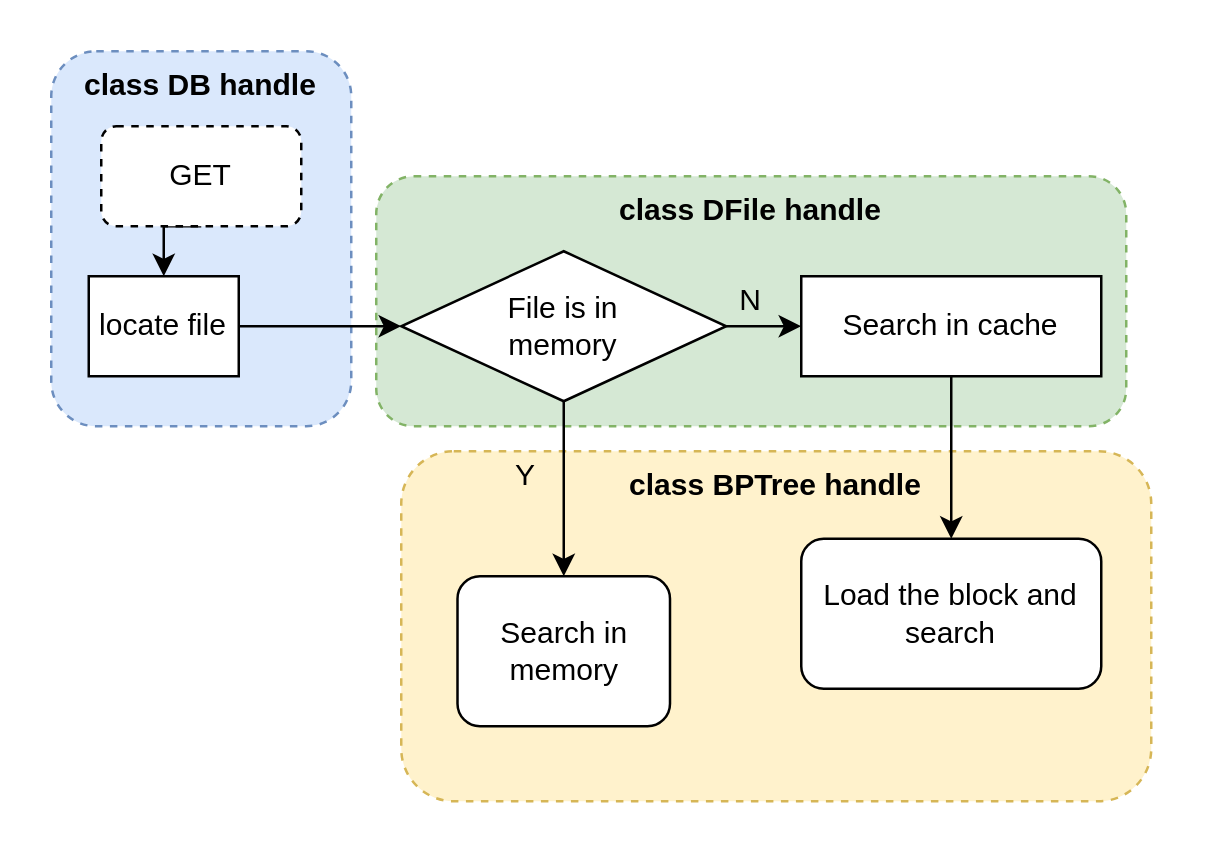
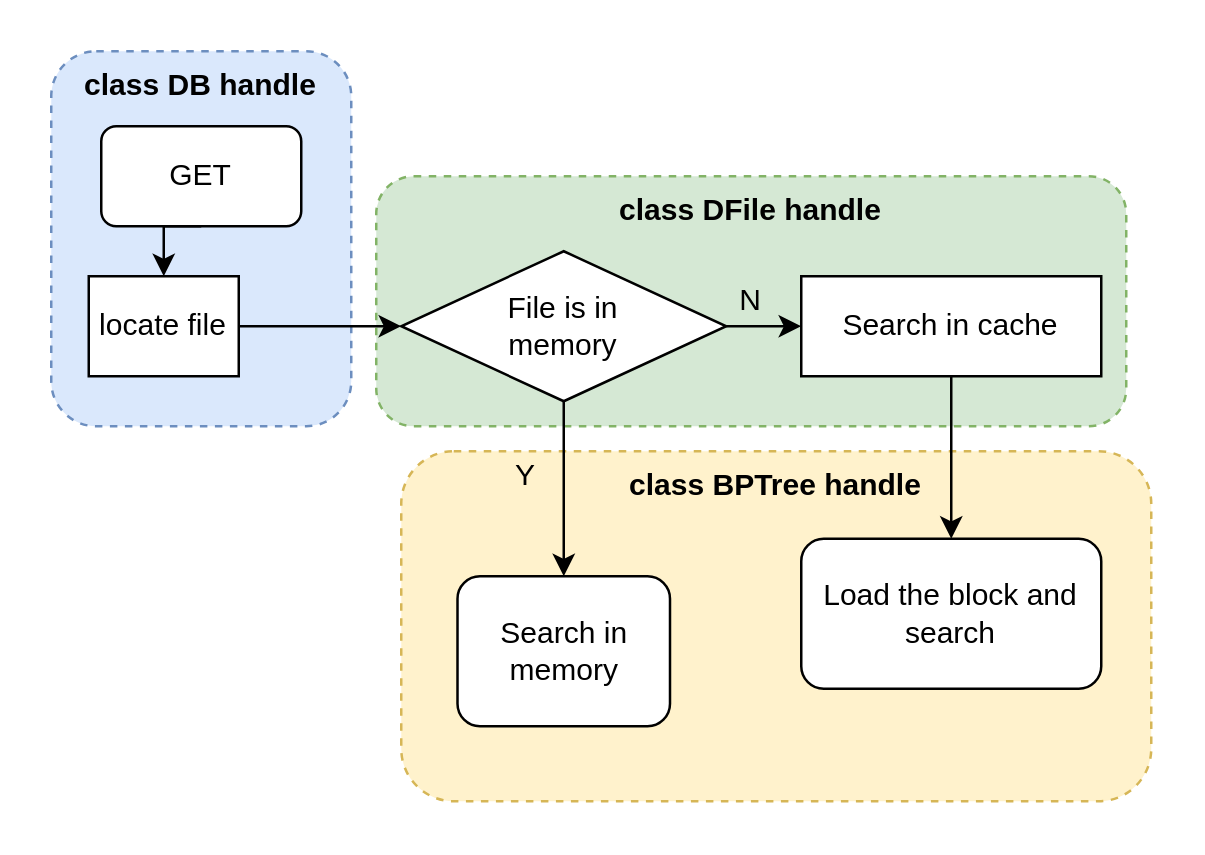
(201, 176) -> (201, 176)
